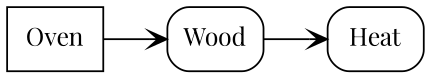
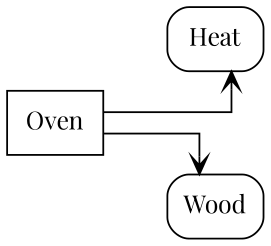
(286, 39) -> (179, 112)
